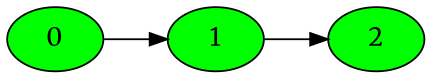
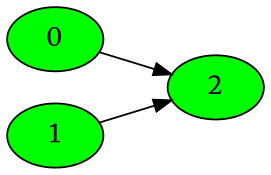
(127, 39) -> (127, 61)
